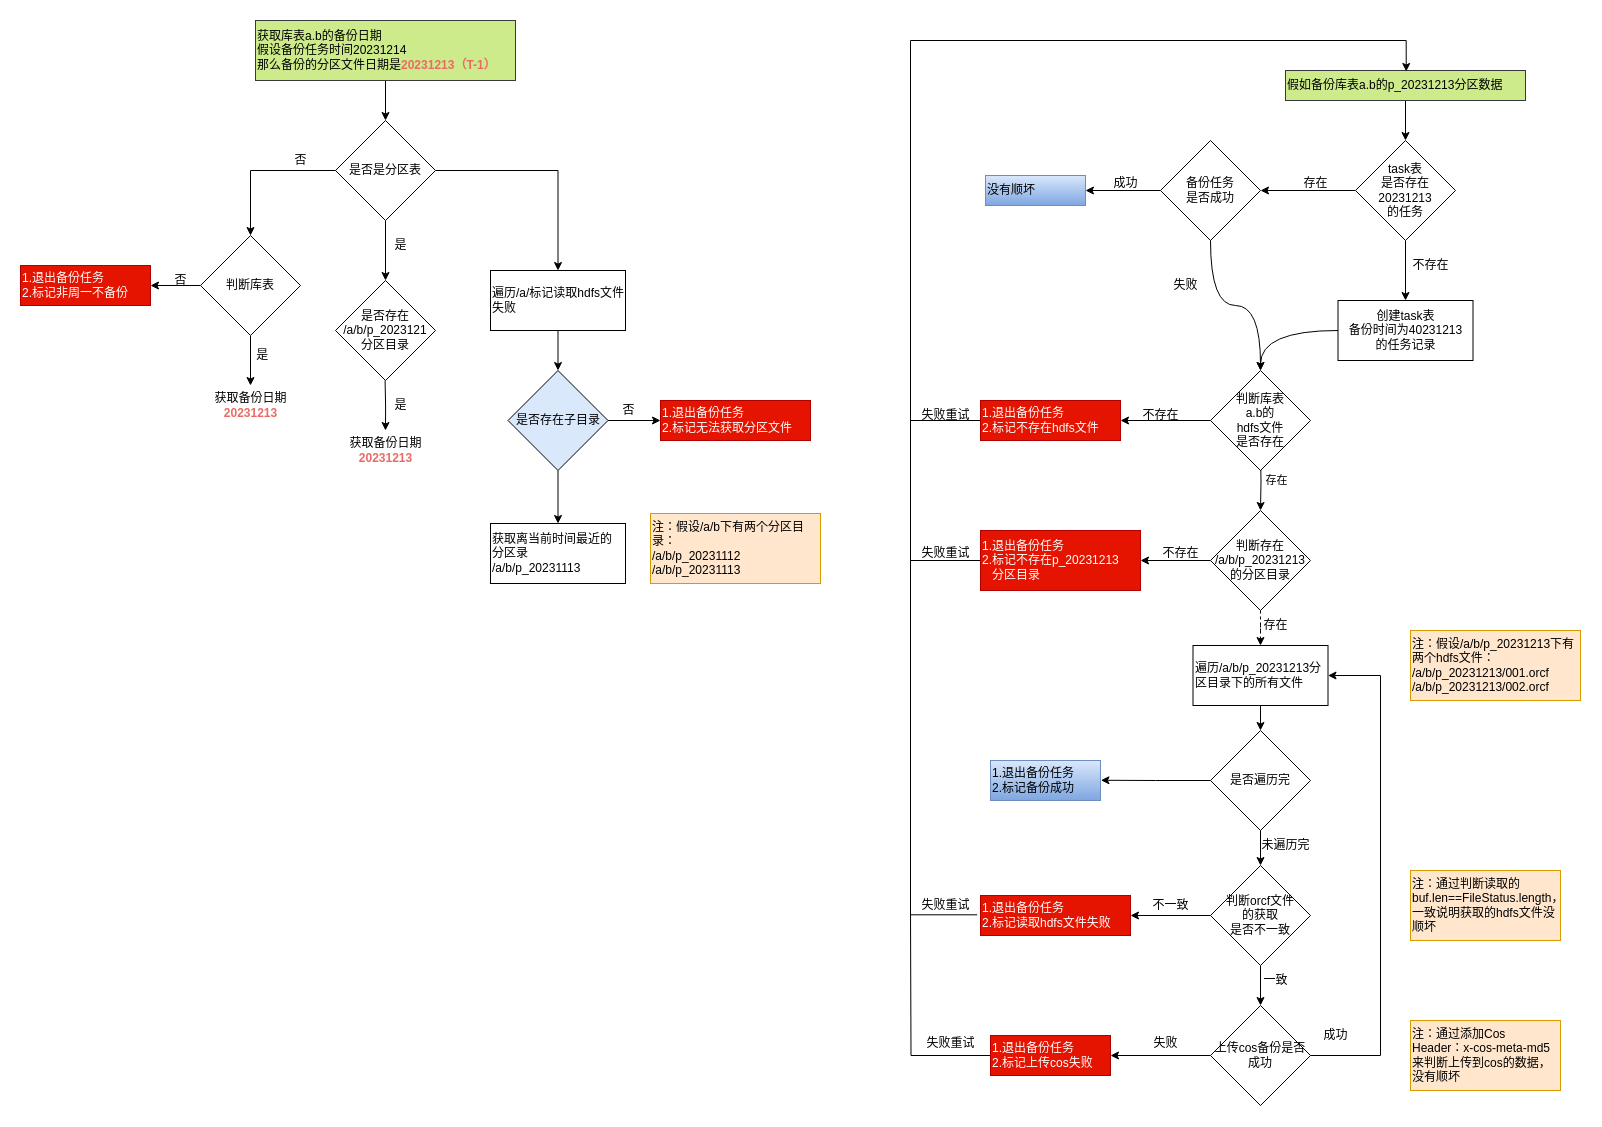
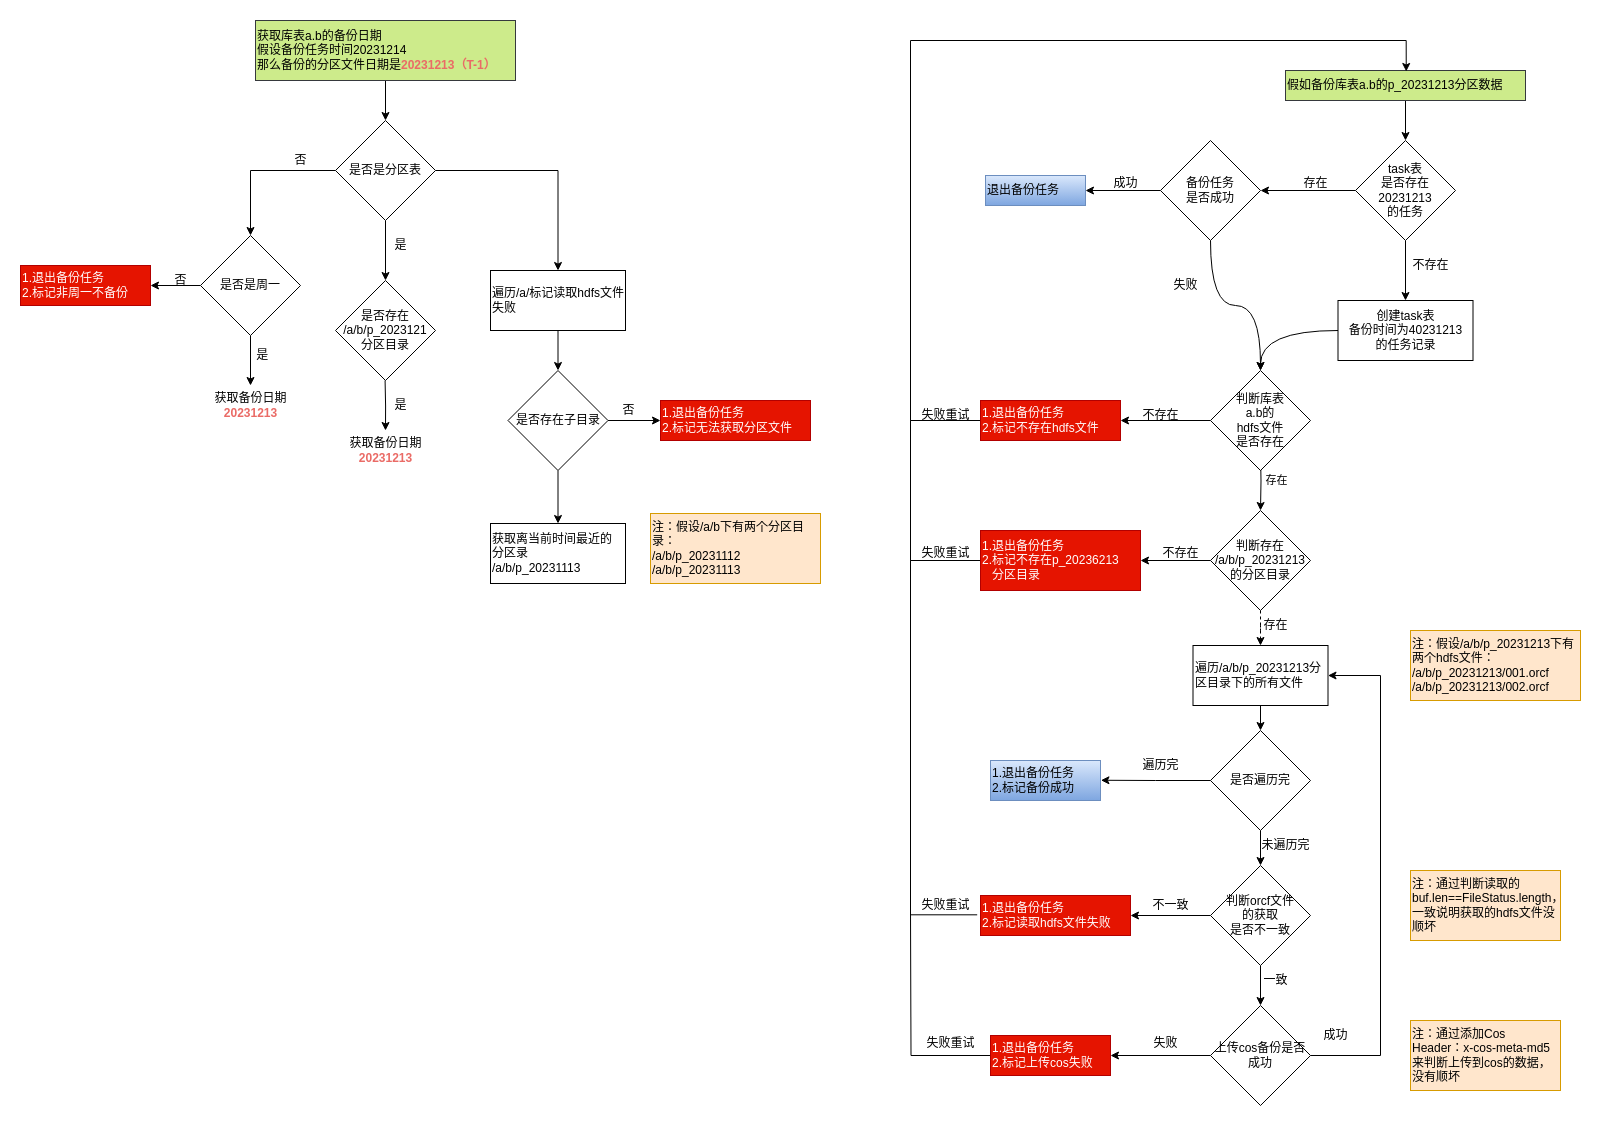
(1012, 191) -> (1024, 191)
(251, 286) -> (251, 286)
(558, 421) -> (558, 421)
(1051, 561) -> (1051, 561)
none -> (1161, 766)
